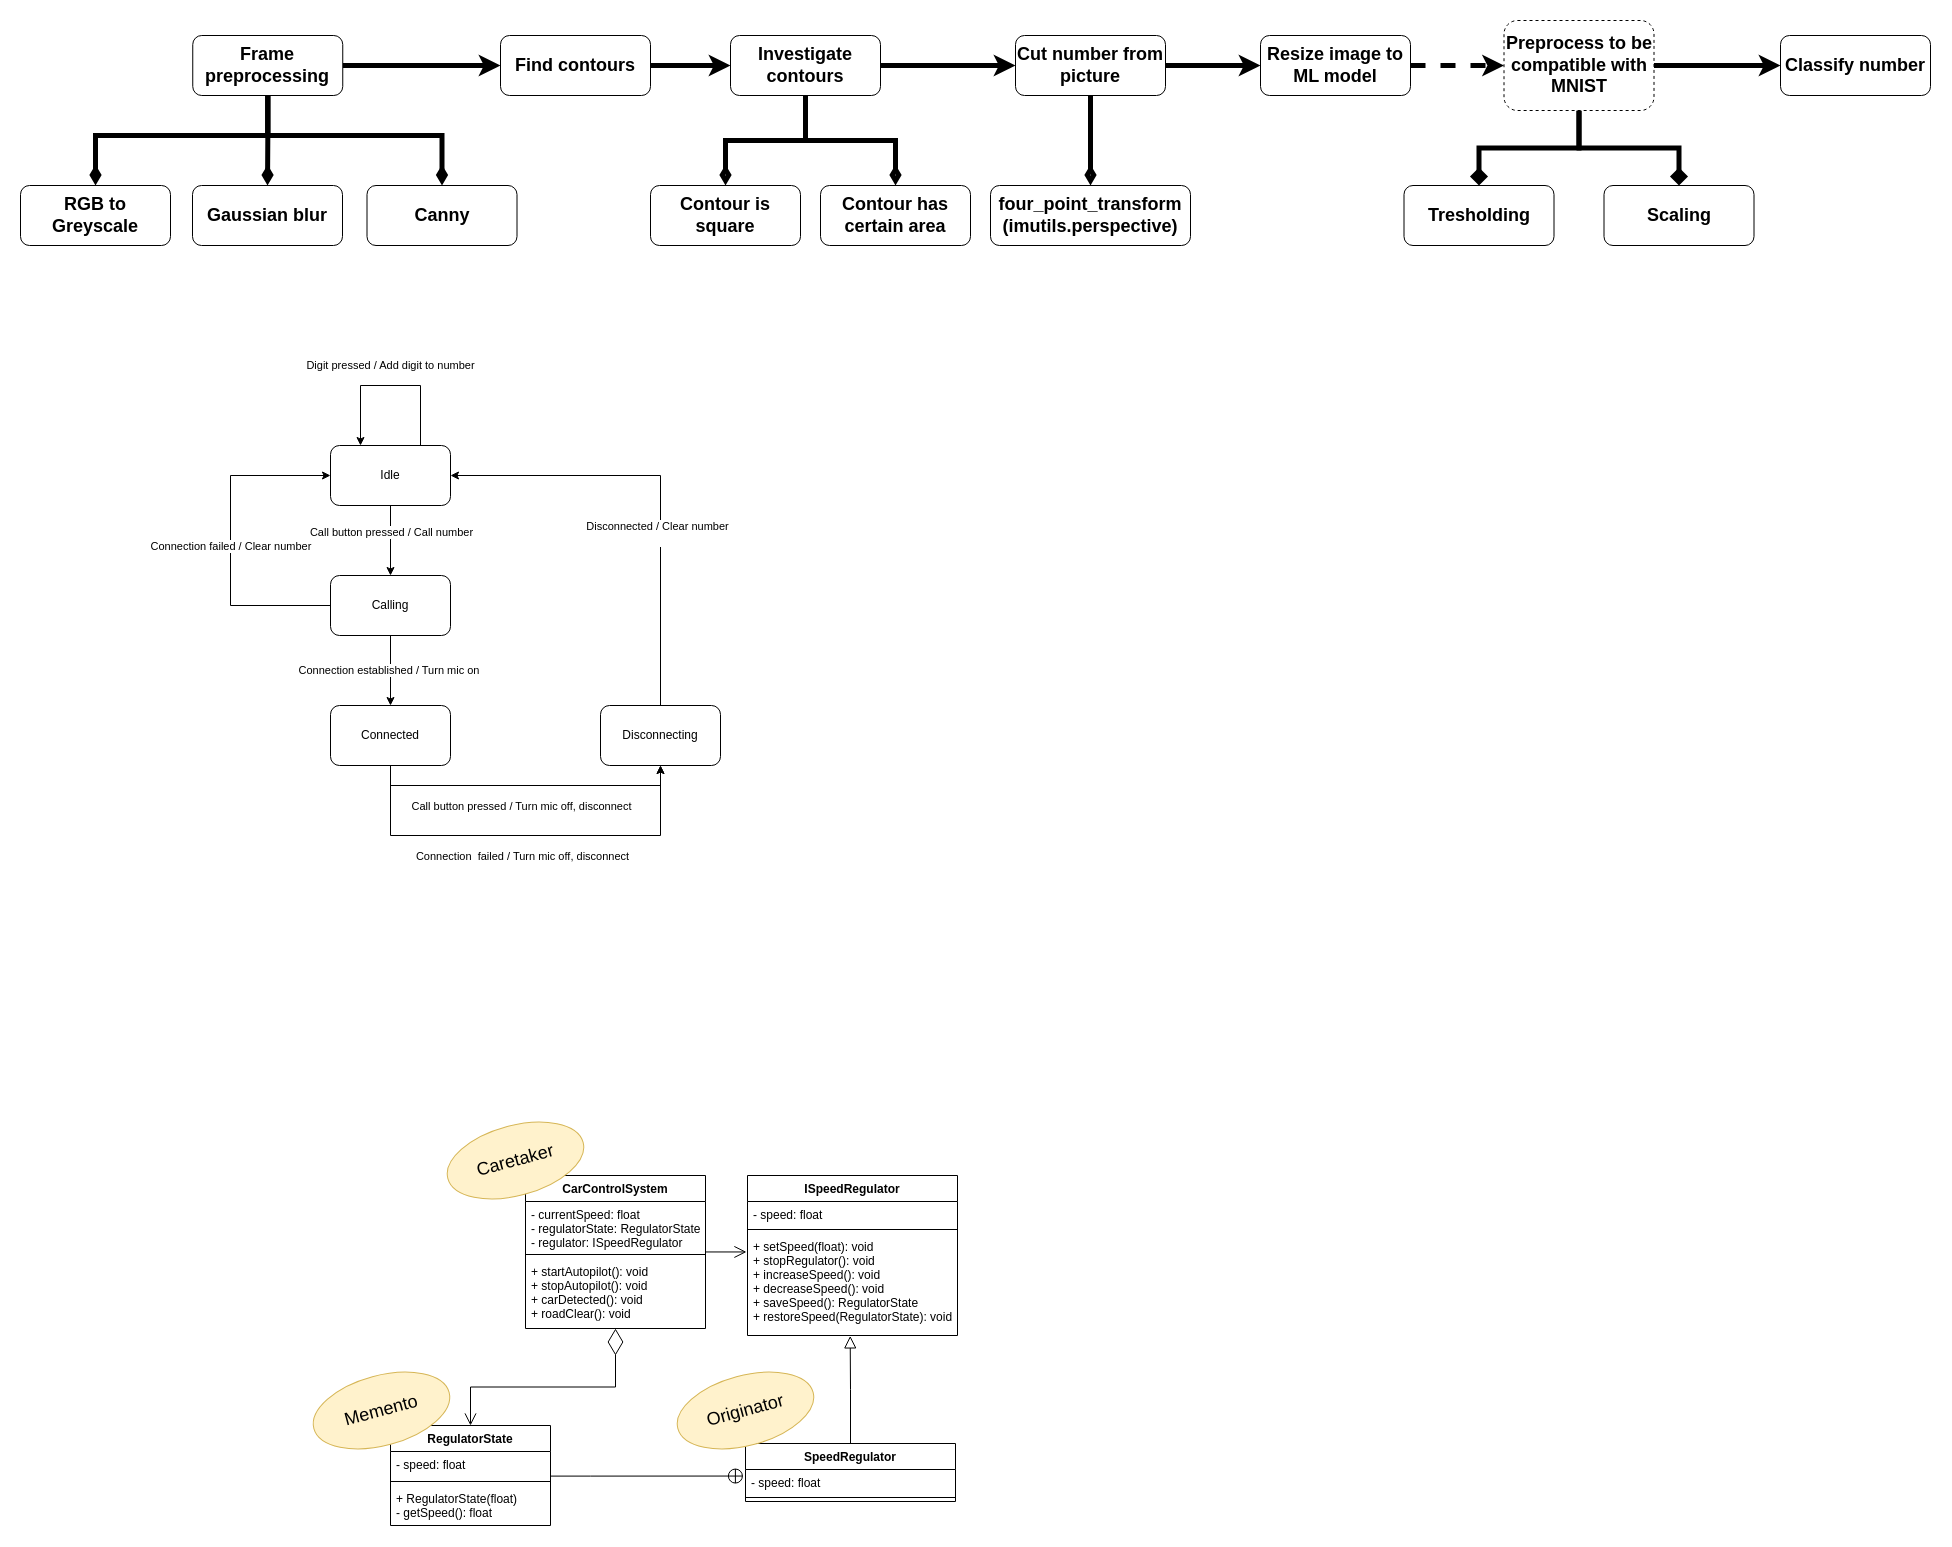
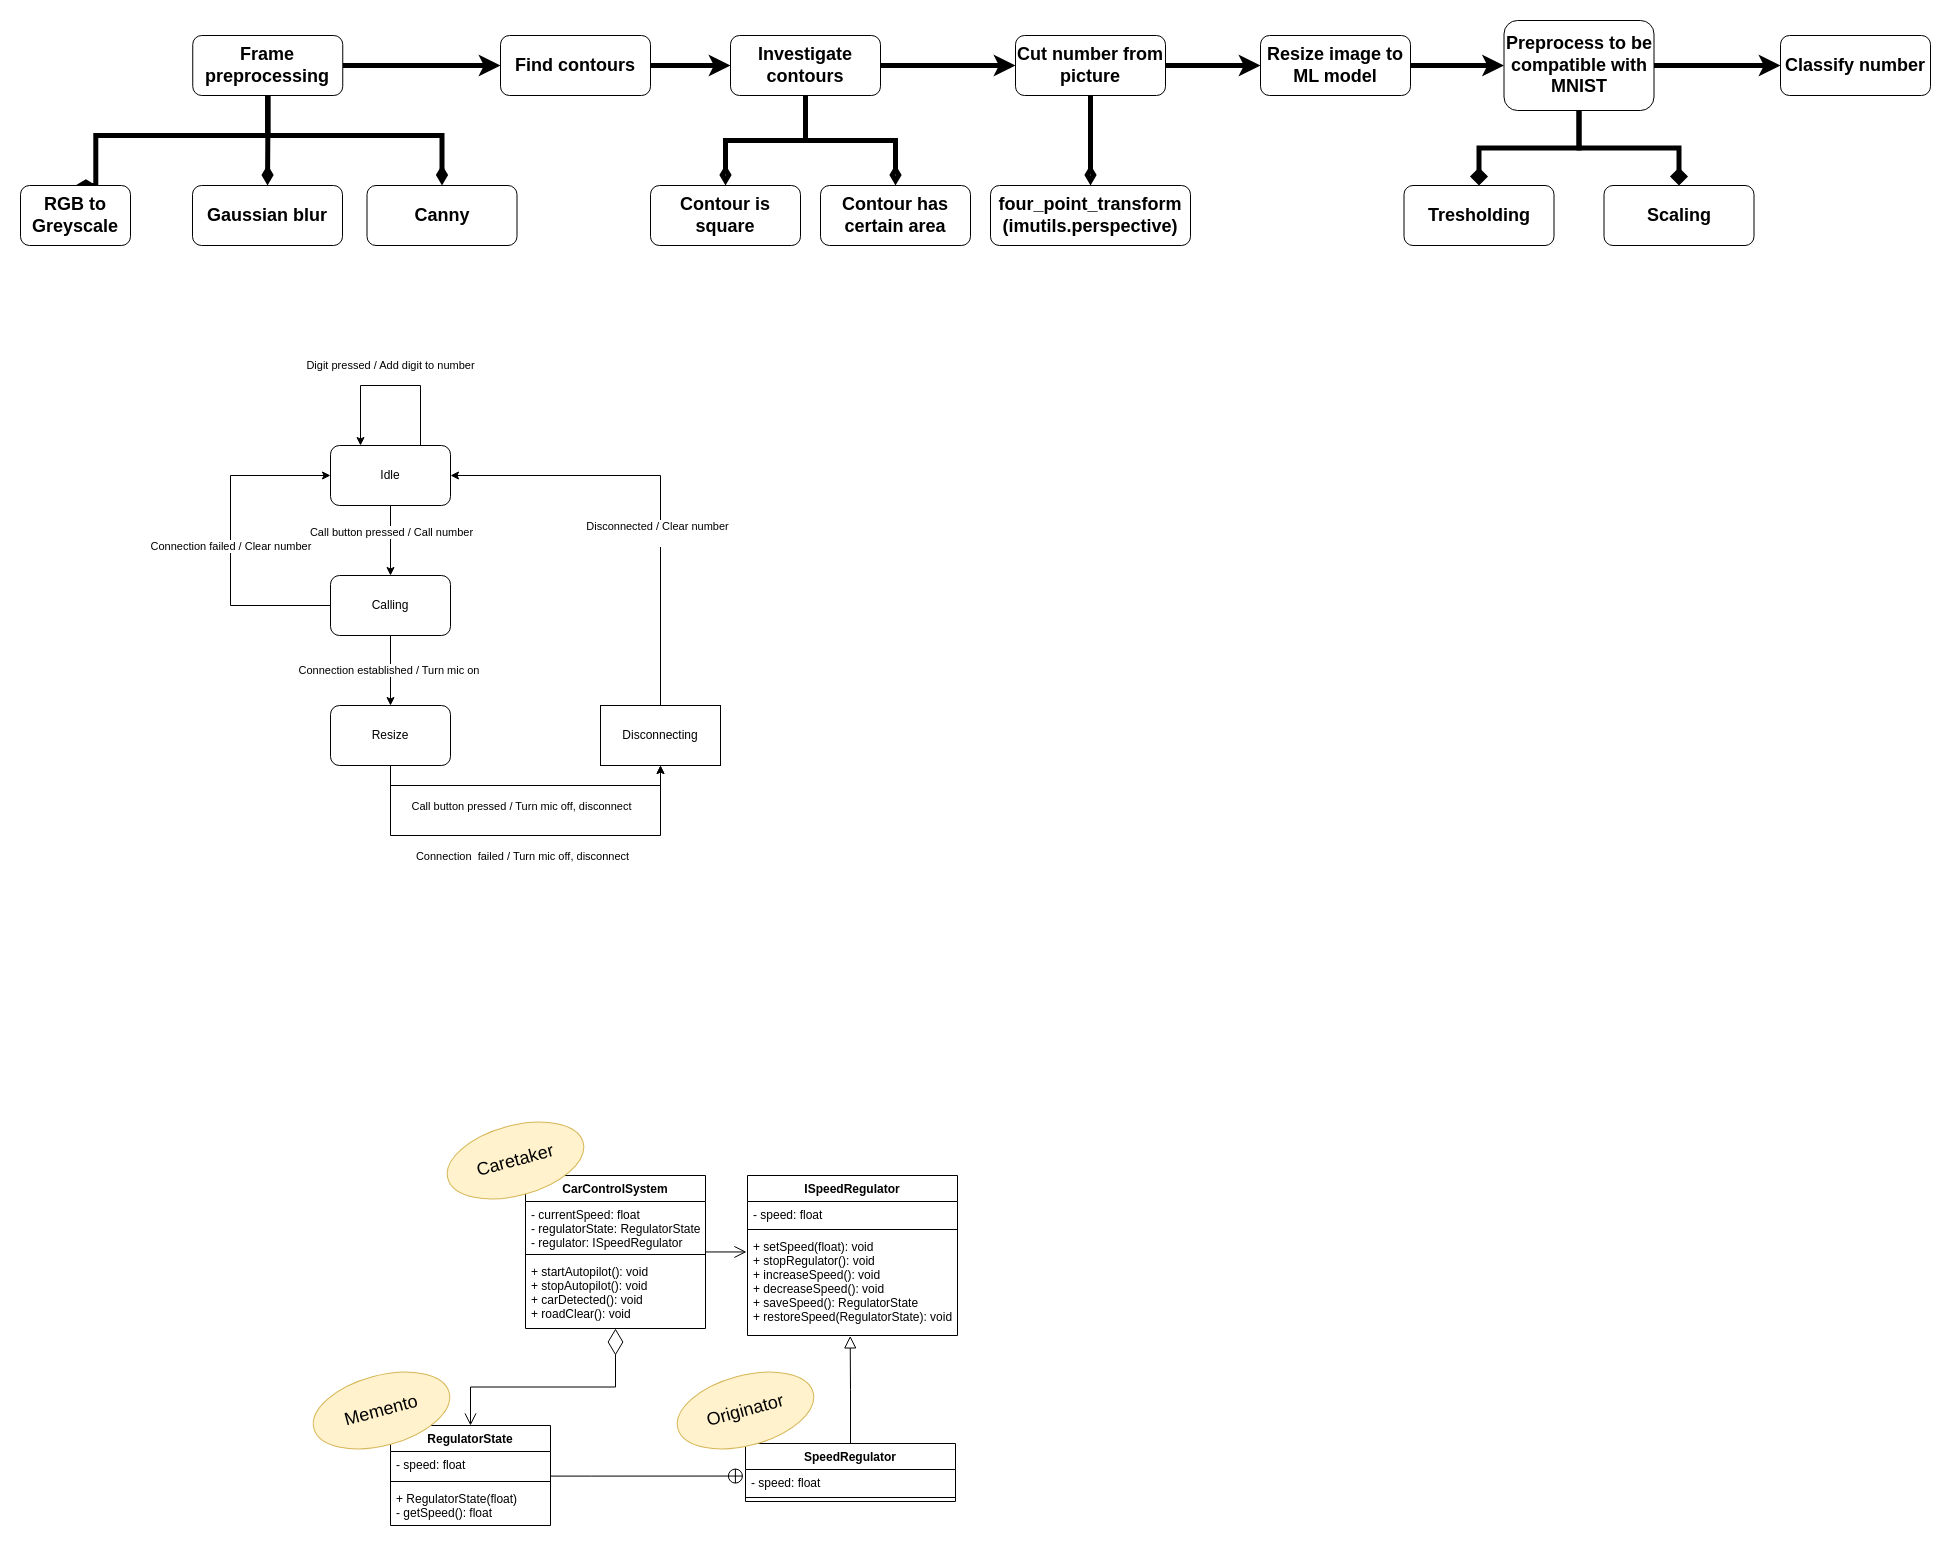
(1432, 66) -> (1432, 66)
(1579, 66) -> (1579, 66)
(96, 216) -> (76, 216)
(391, 736) -> (391, 736)
(661, 736) -> (661, 736)
